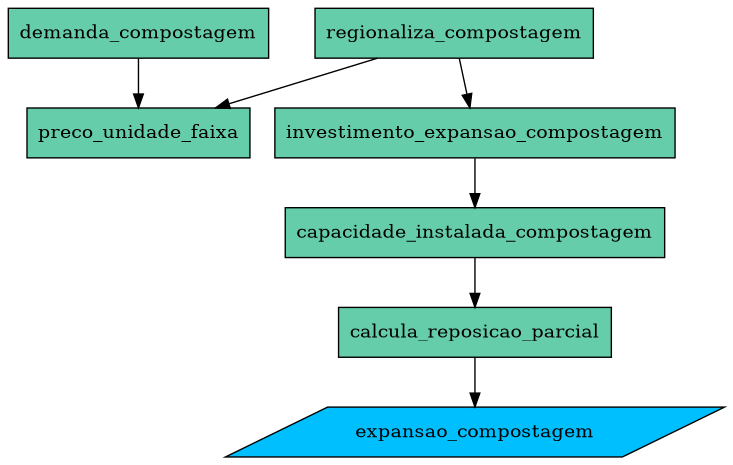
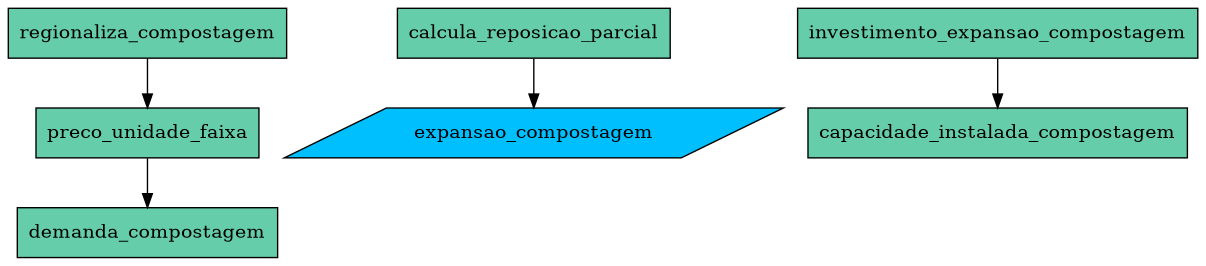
(138, 76) -> (147, 176)
(463, 76) -> none
(475, 276) -> none
